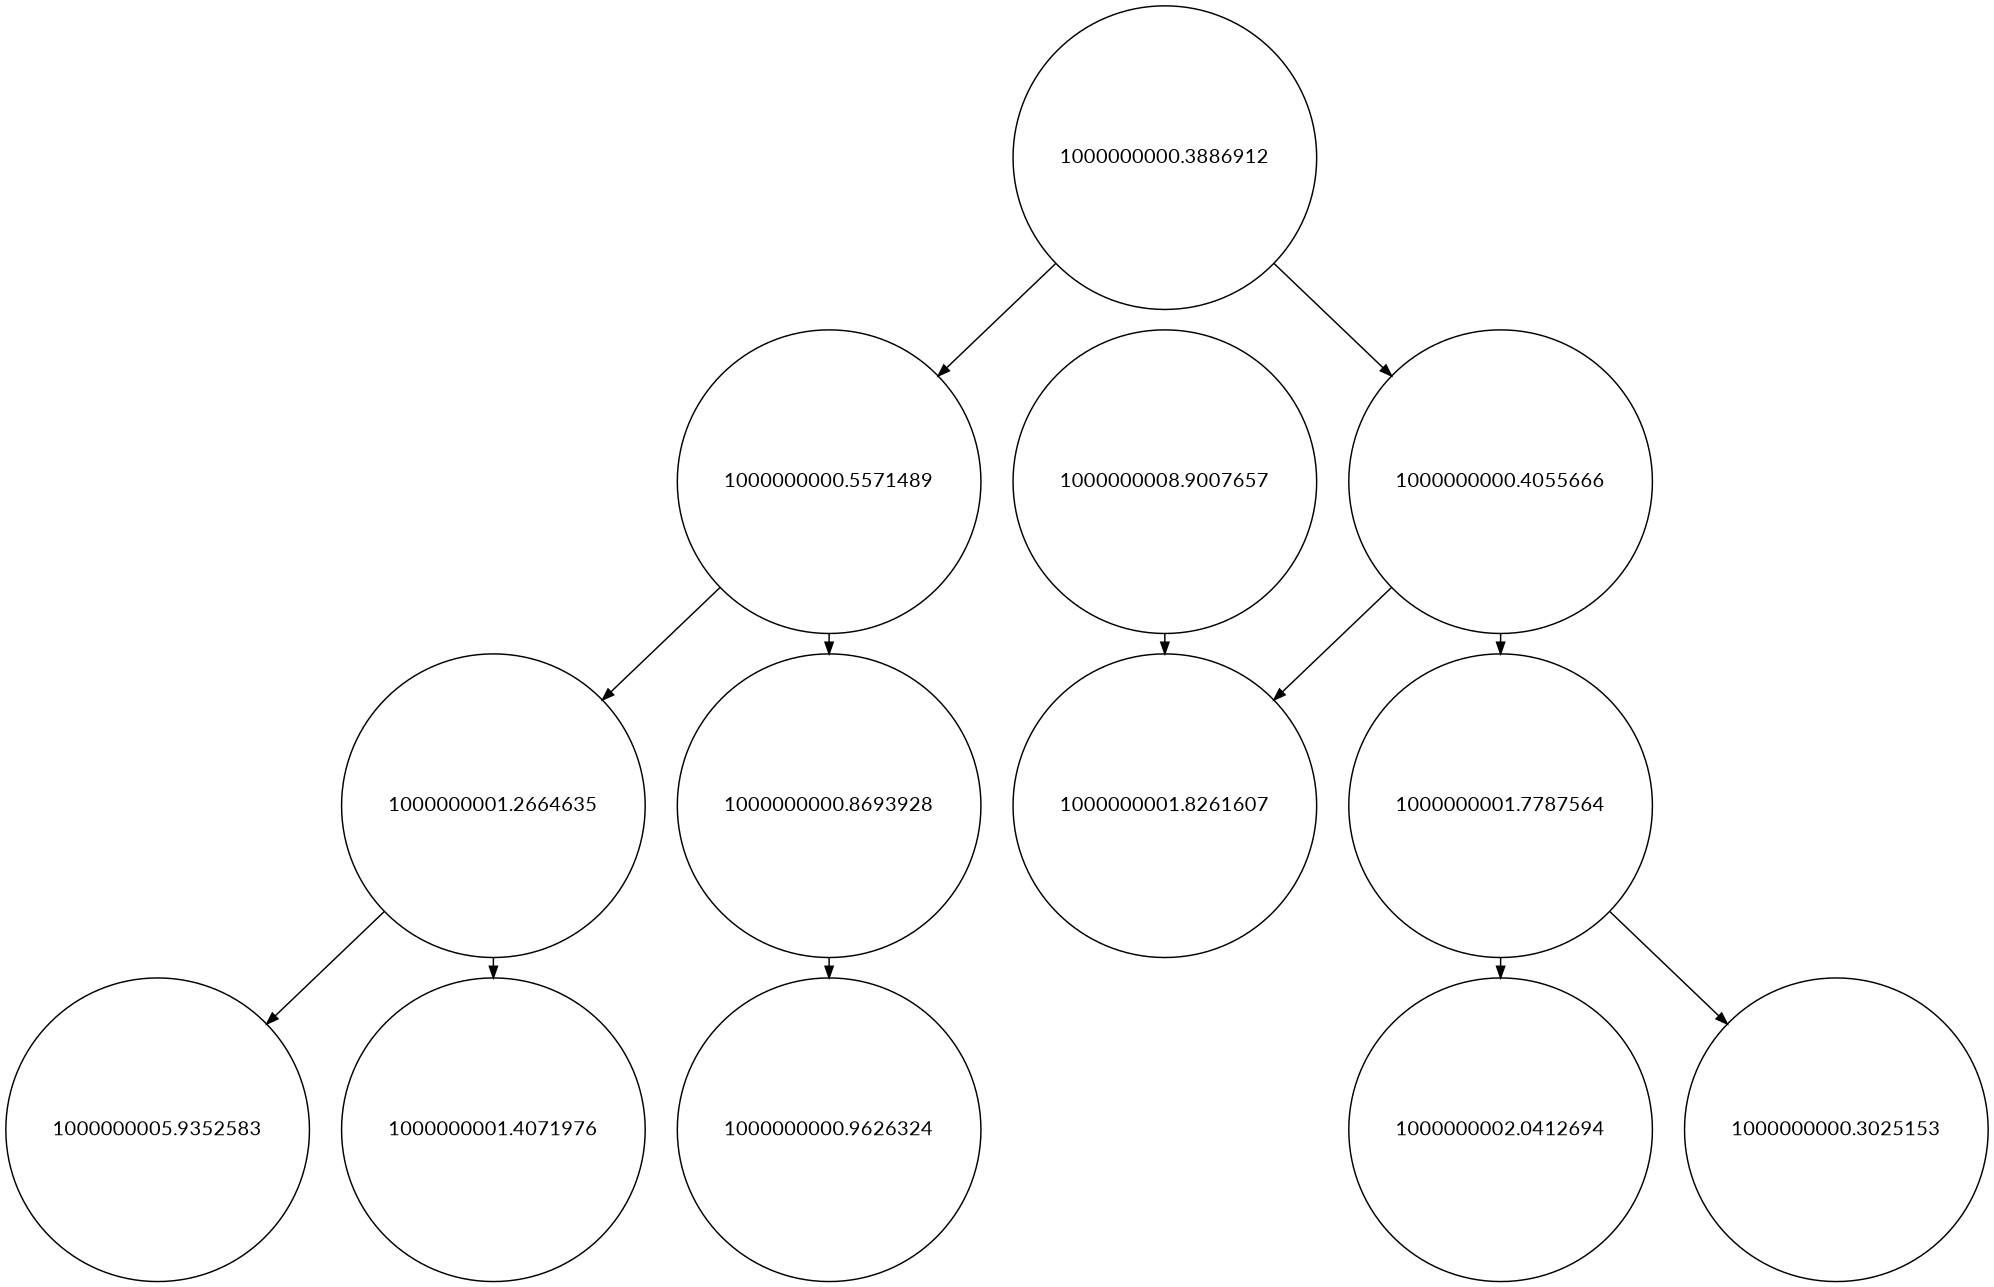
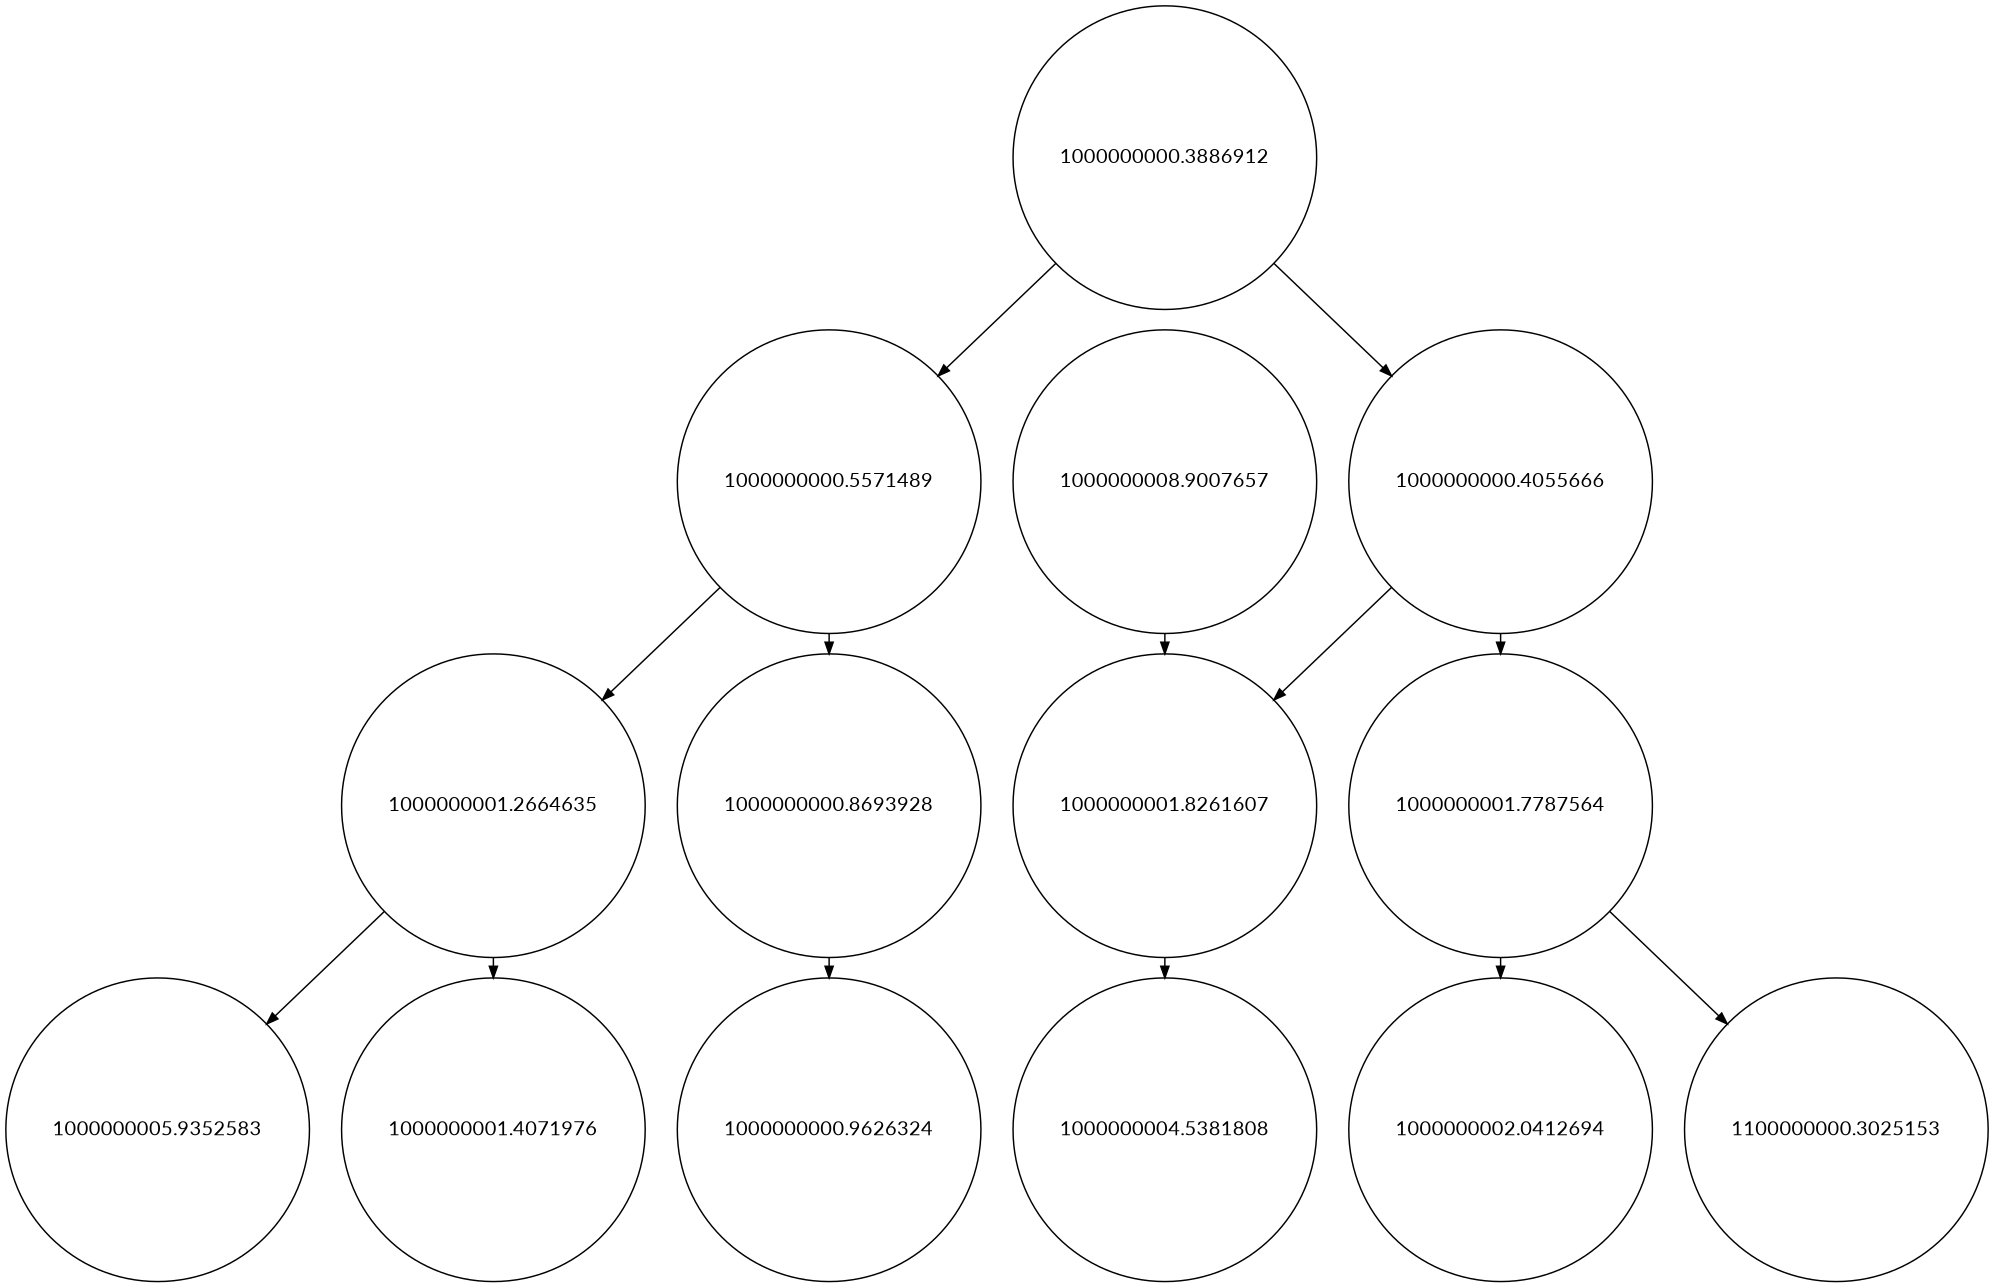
none -> (1165, 1130)
(1836, 1130) -> (1836, 1130)
